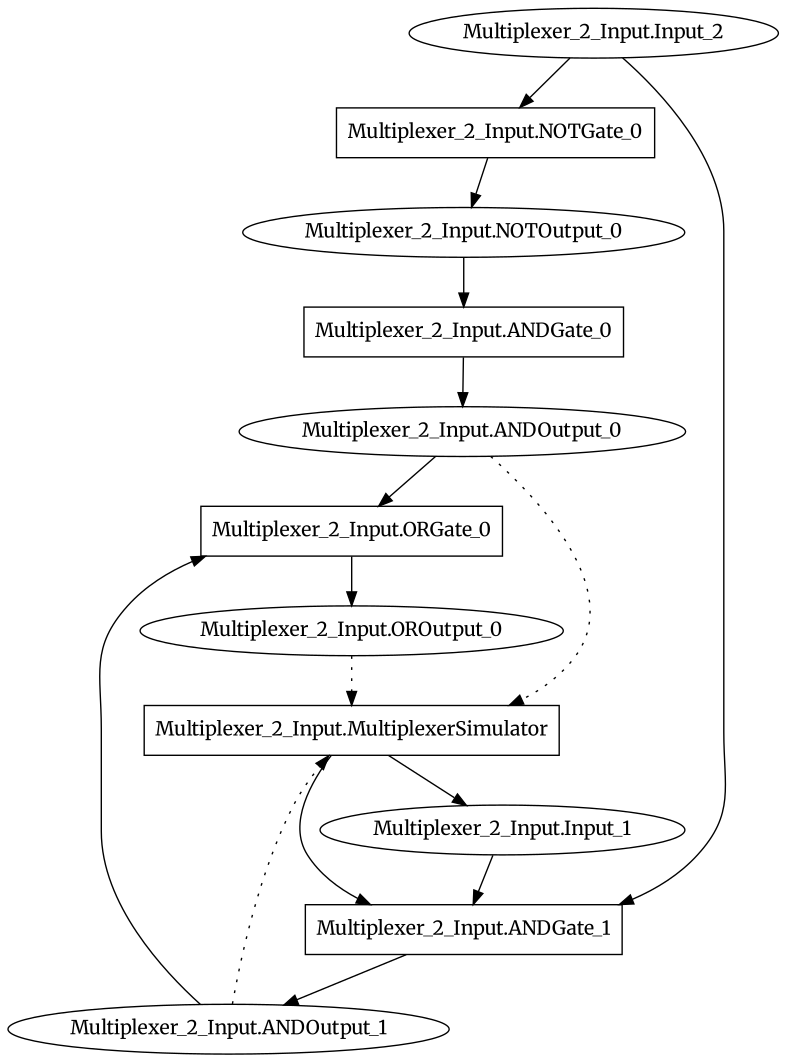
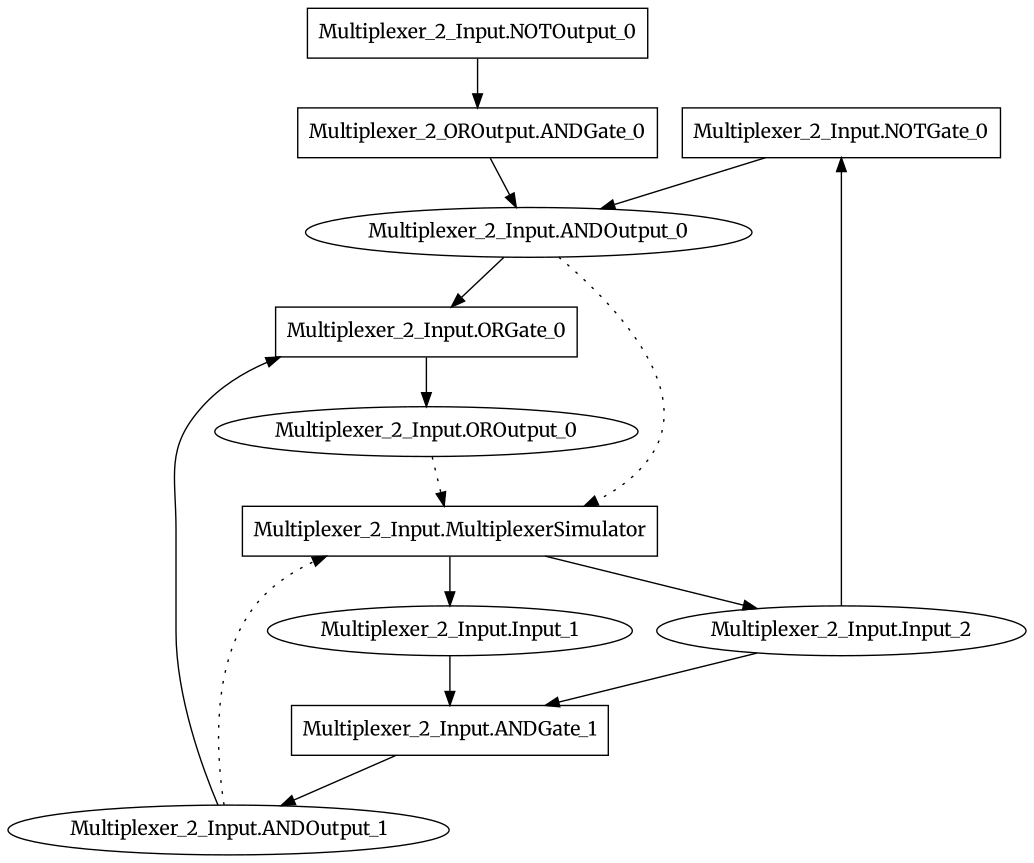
(482, 176) -> (690, 181)
(464, 232) -> (478, 33)
(464, 332) -> (478, 133)
(301, 836) -> (644, 581)
